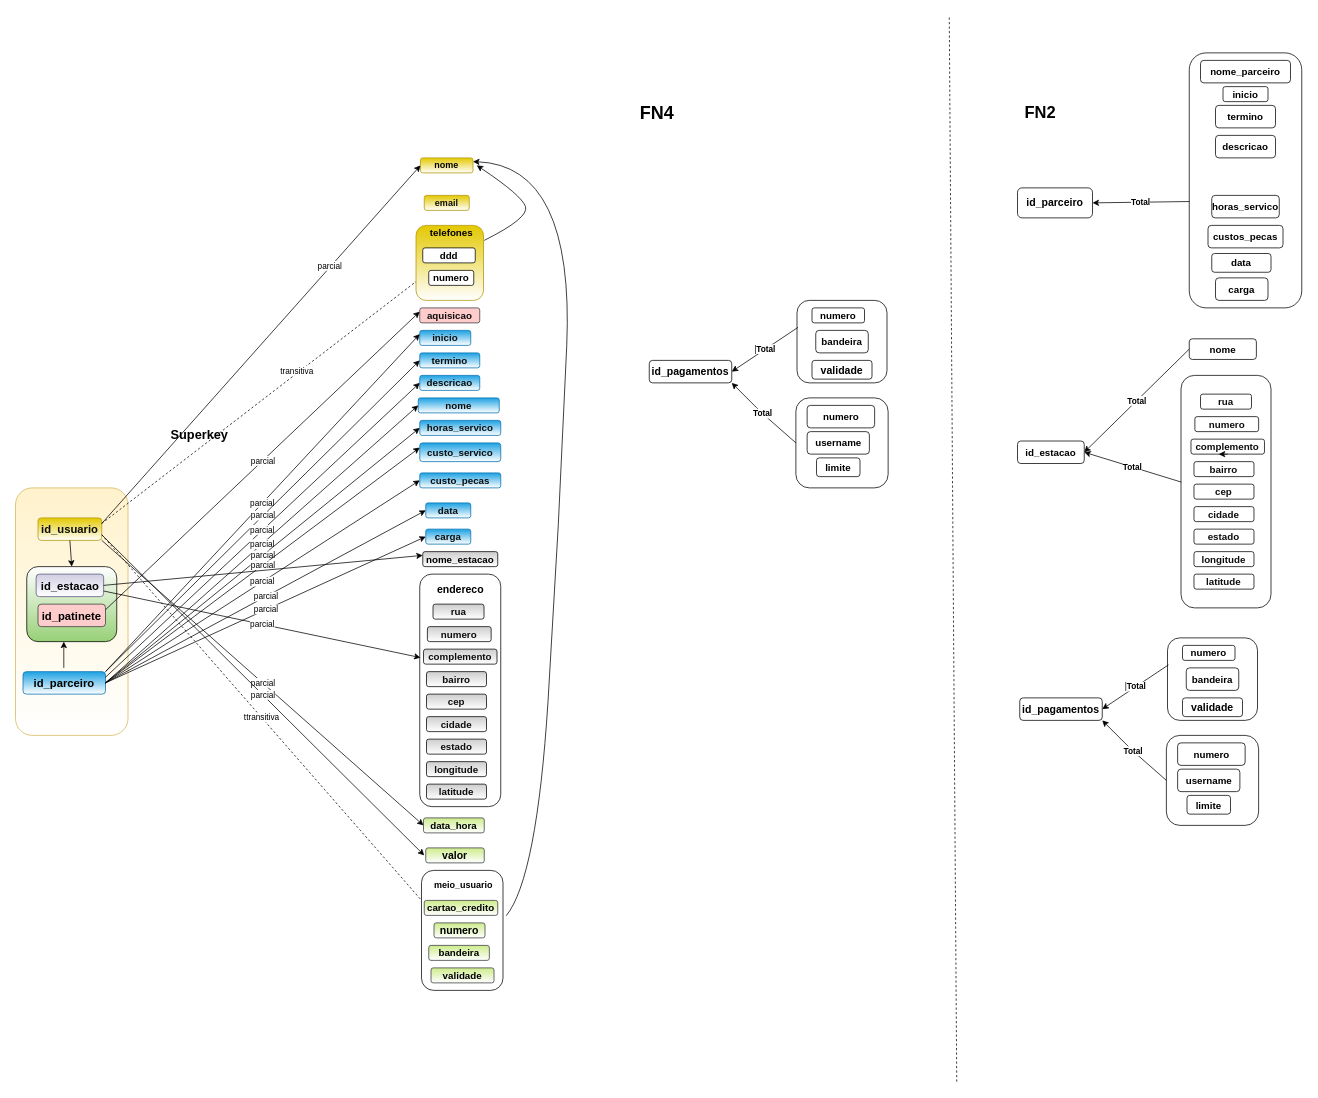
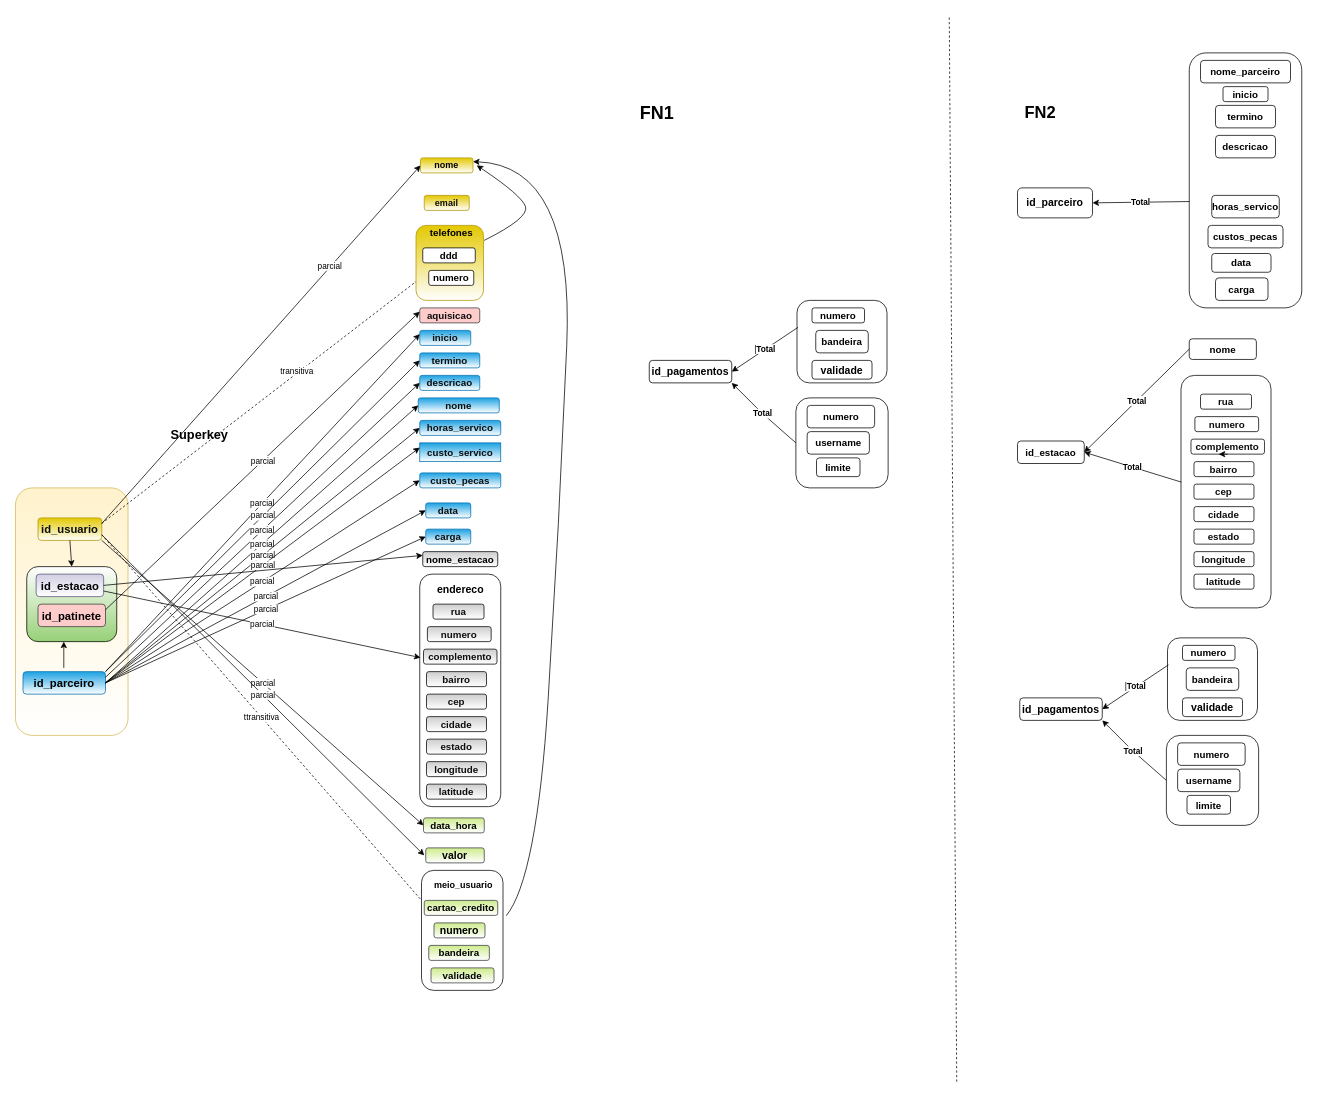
(657, 113) -> (657, 113)
(460, 452) -> (460, 452)
